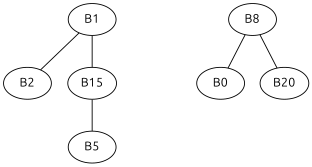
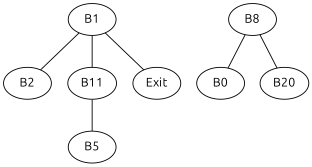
(92, 83) -> (92, 83)
none -> (157, 83)
